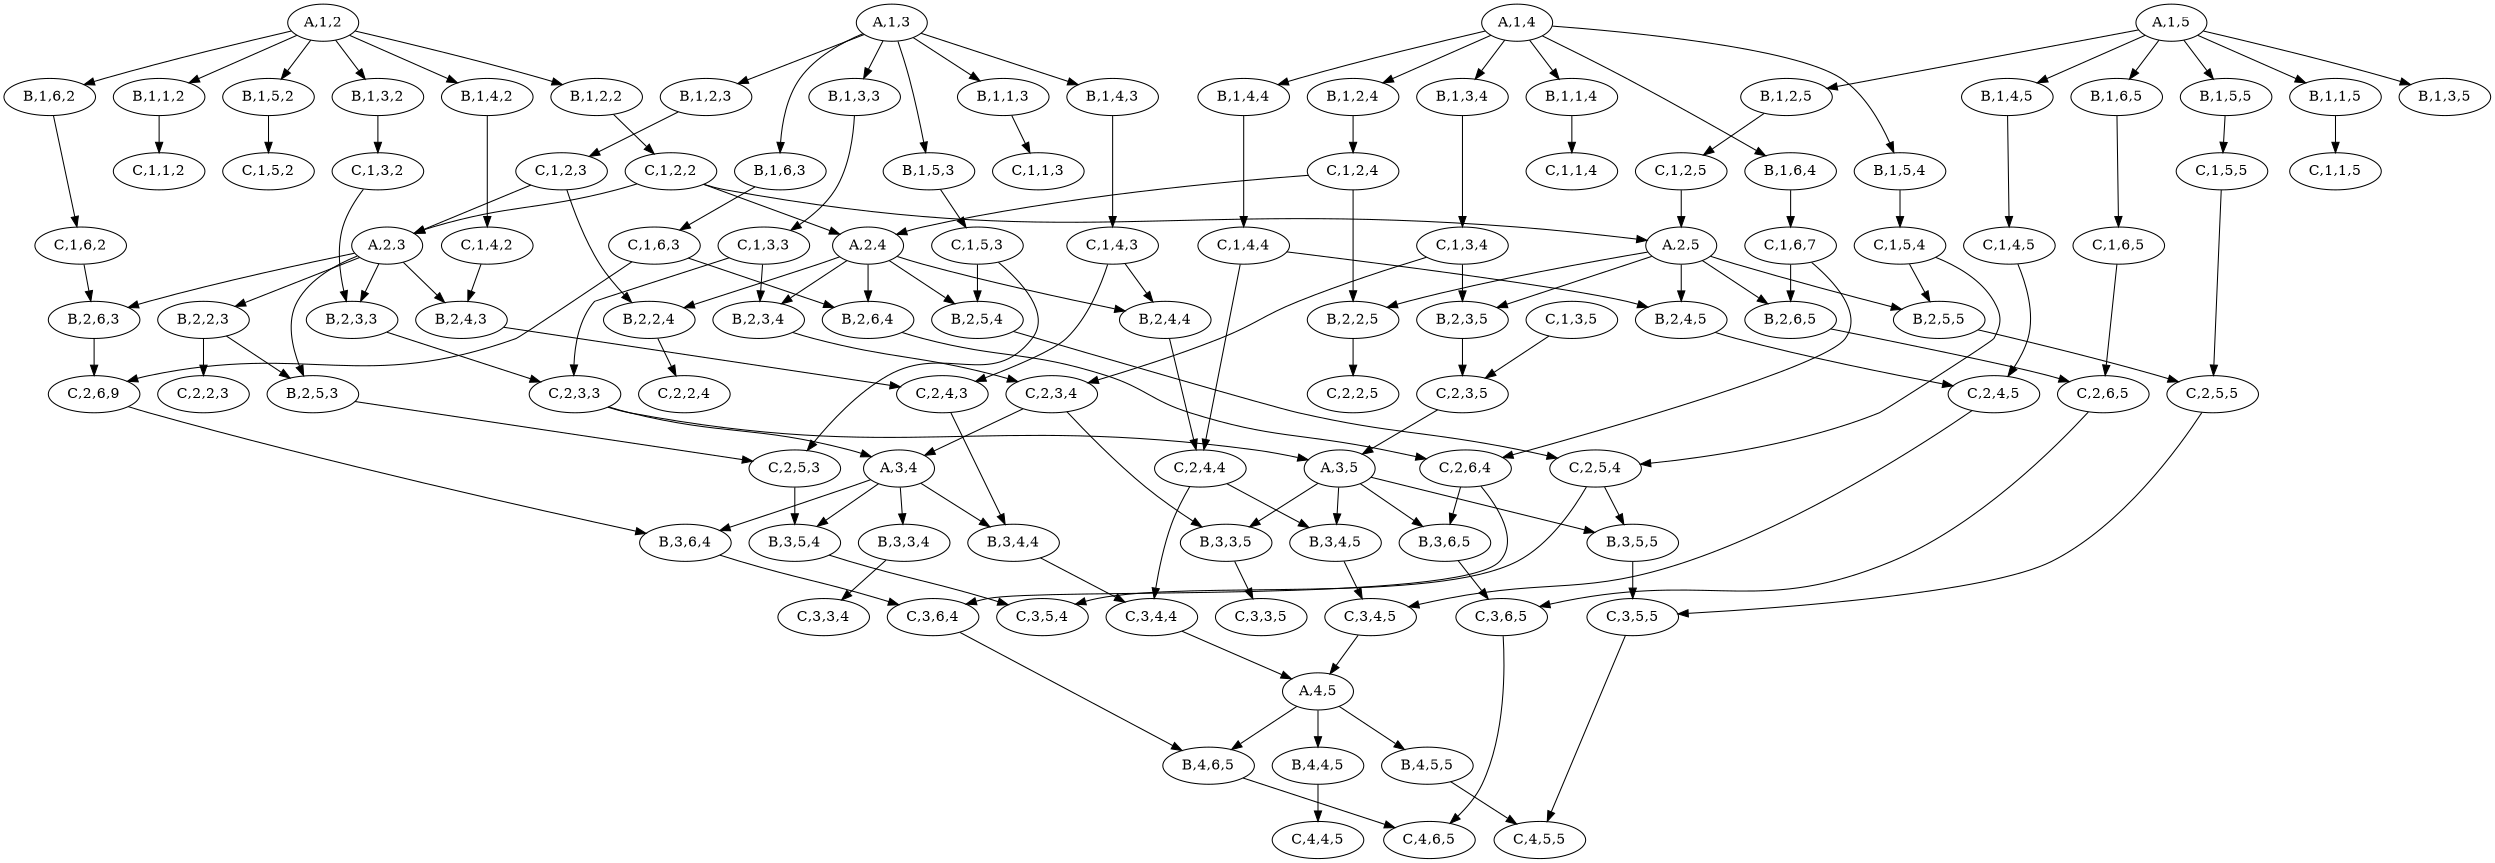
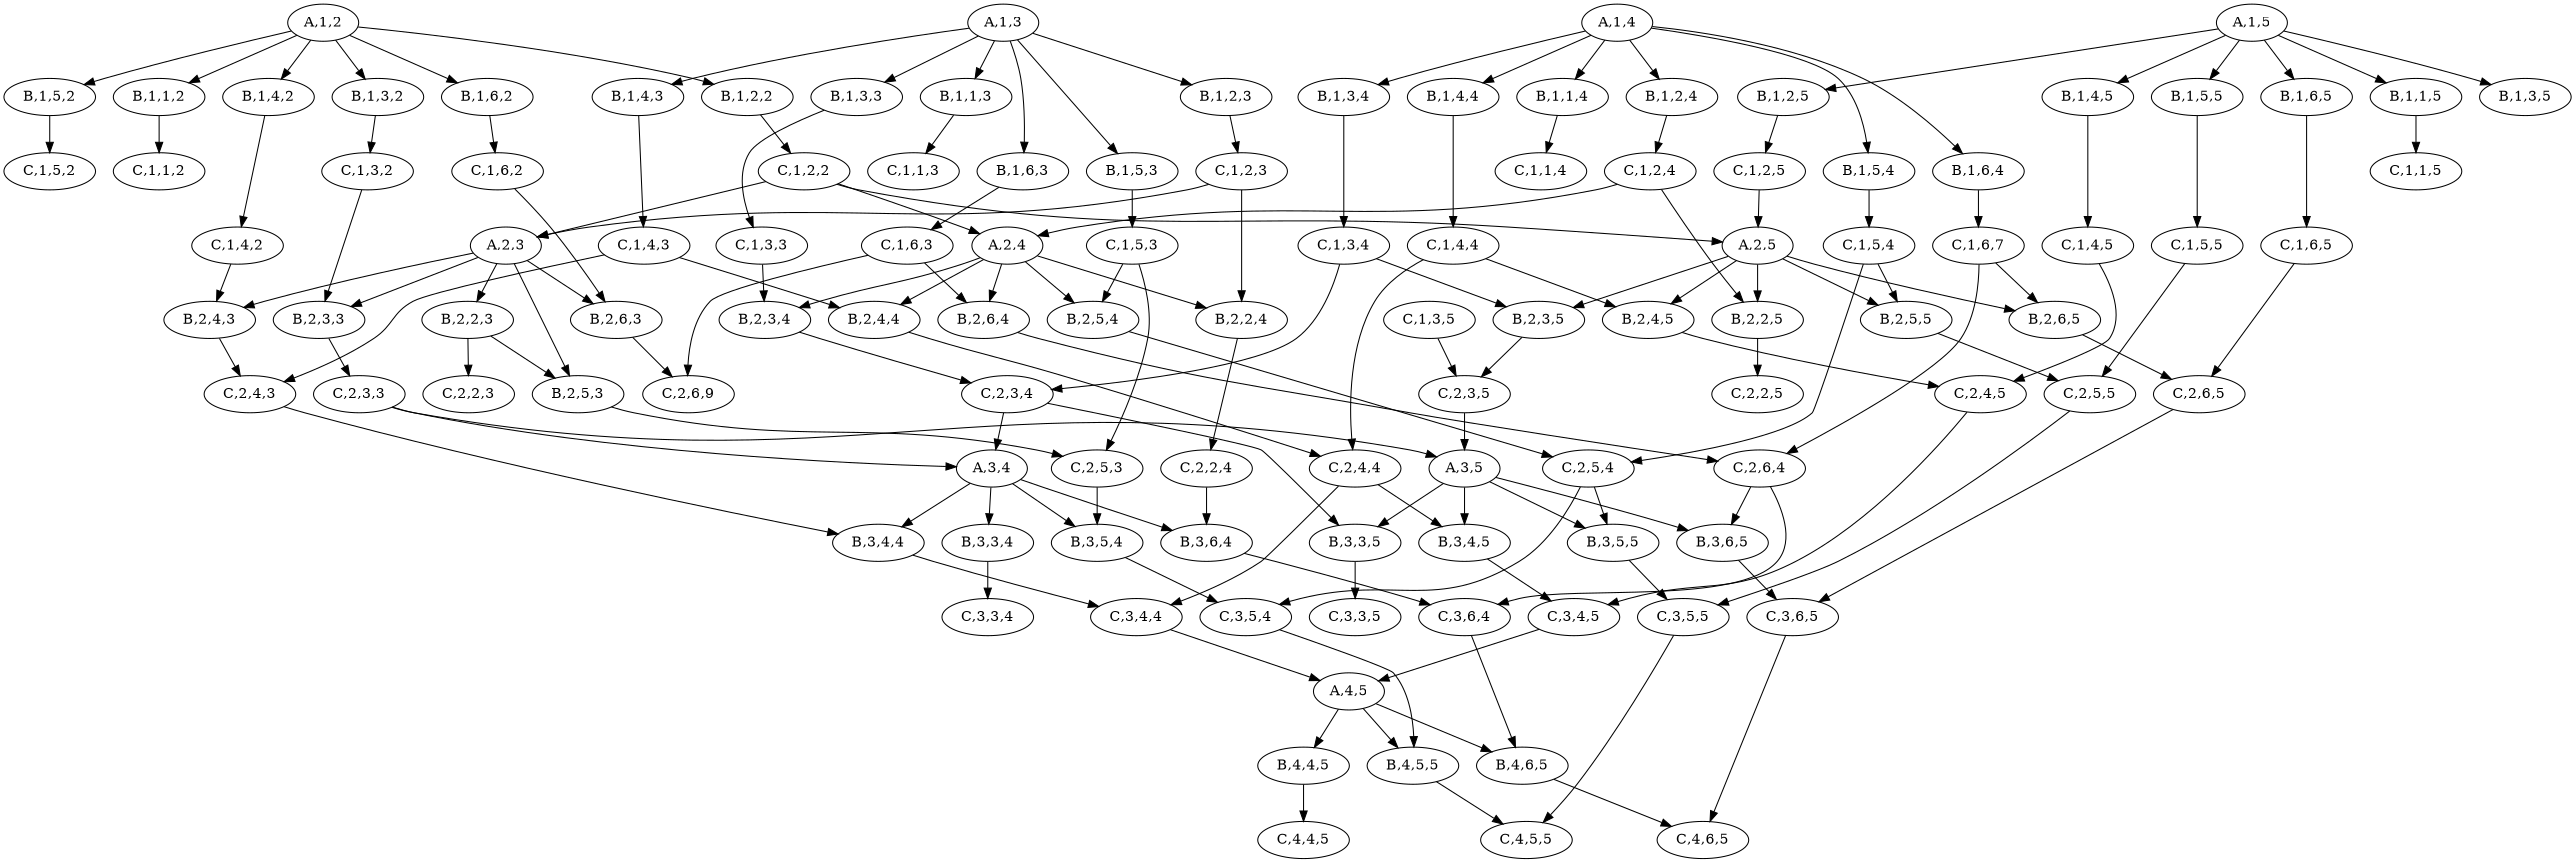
(630, 290) -> none
(381, 473) -> (1207, 501)
none -> (1369, 662)
